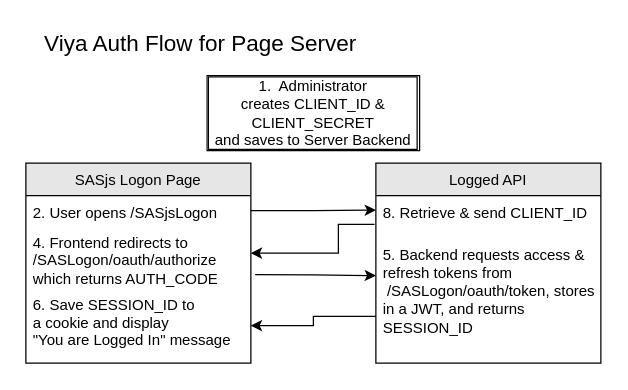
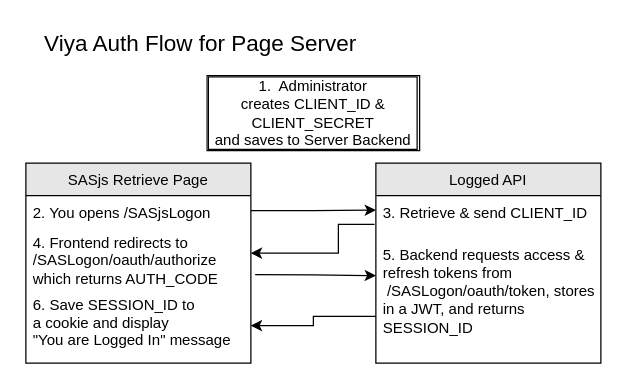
(138, 180) -> (138, 180)
(130, 213) -> (126, 213)
(488, 213) -> (488, 213)
